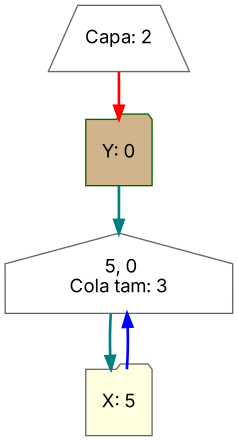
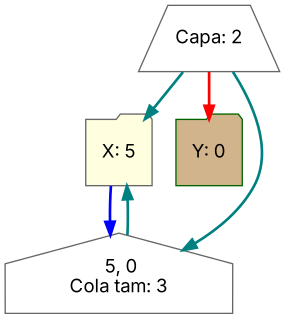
none -> (168, 90)
(119, 203) -> (260, 168)
